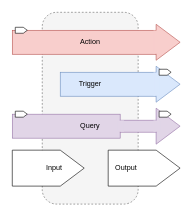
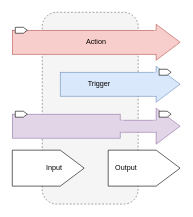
(90, 42) -> (96, 42)
(90, 84) -> (99, 84)
(90, 126) -> none
